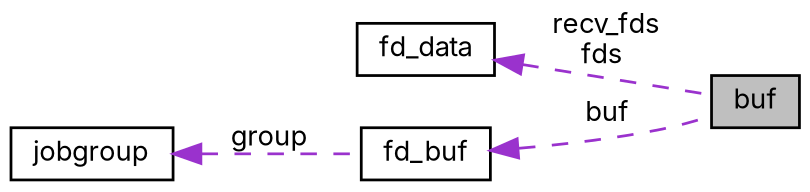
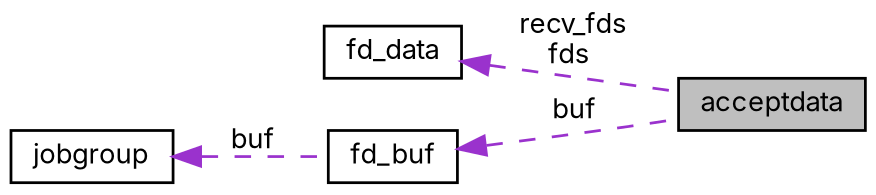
(755, 102) -> (772, 104)
(265, 139) -> (249, 141)
